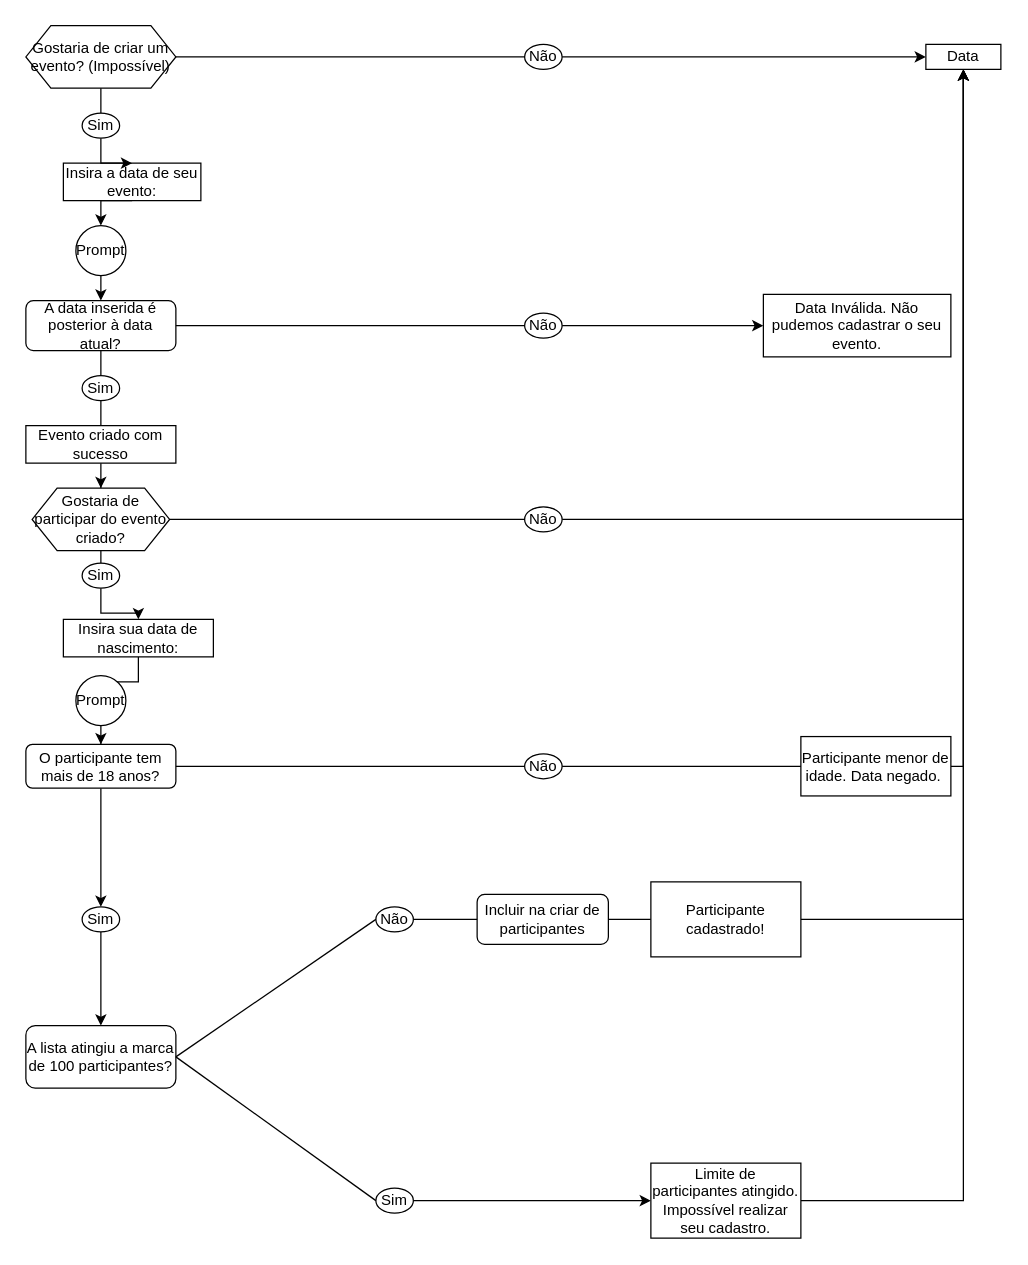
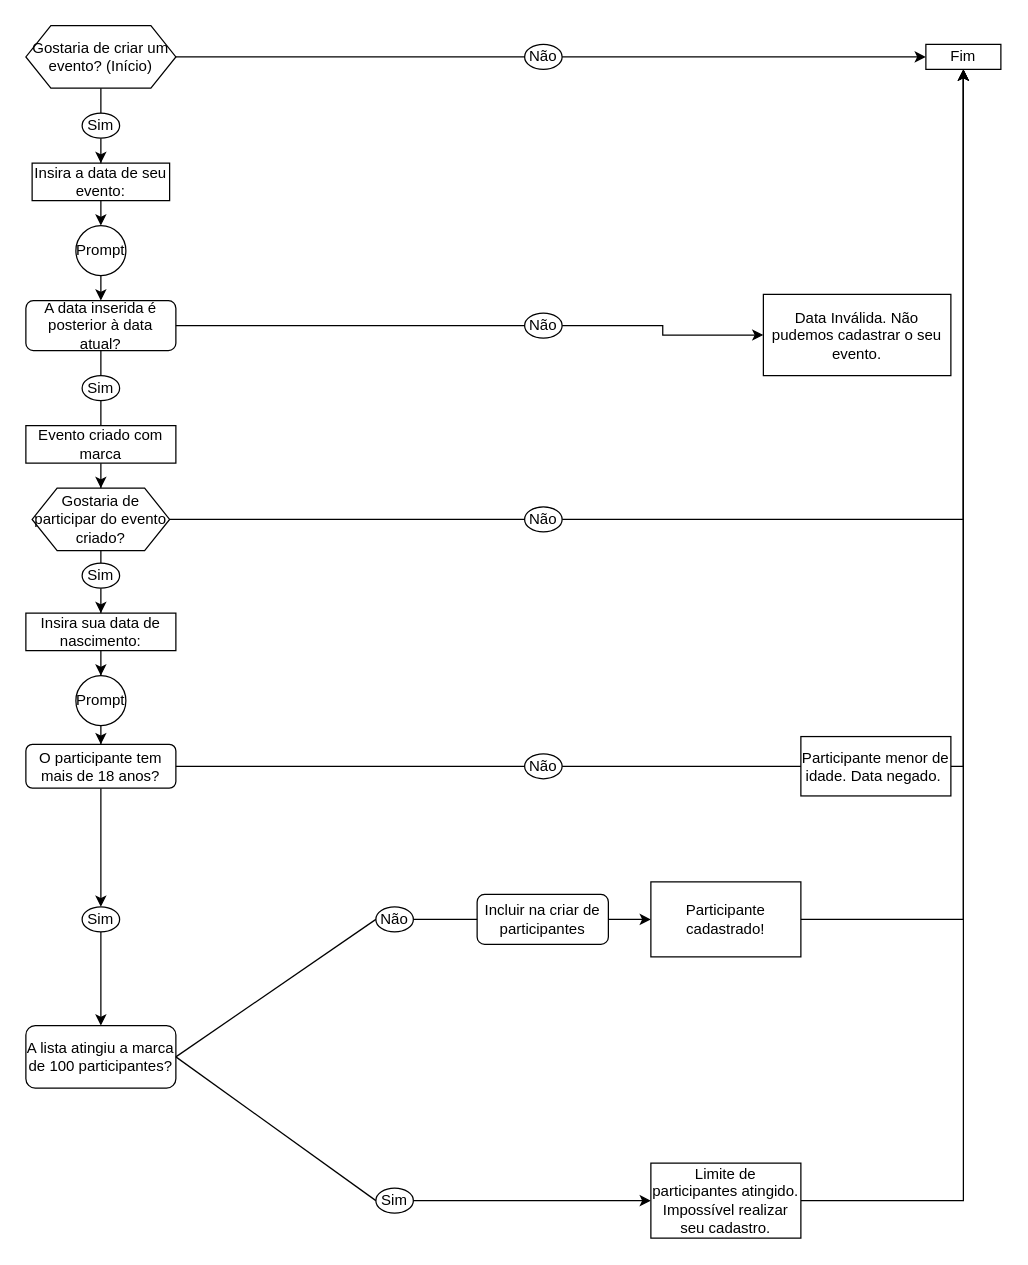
(101, 57) -> (101, 57)
(963, 57) -> (963, 57)
(132, 182) -> (101, 182)
(857, 326) -> (857, 335)
(101, 444) -> (101, 444)
(138, 638) -> (101, 632)
(644, 919) -> (641, 919)
